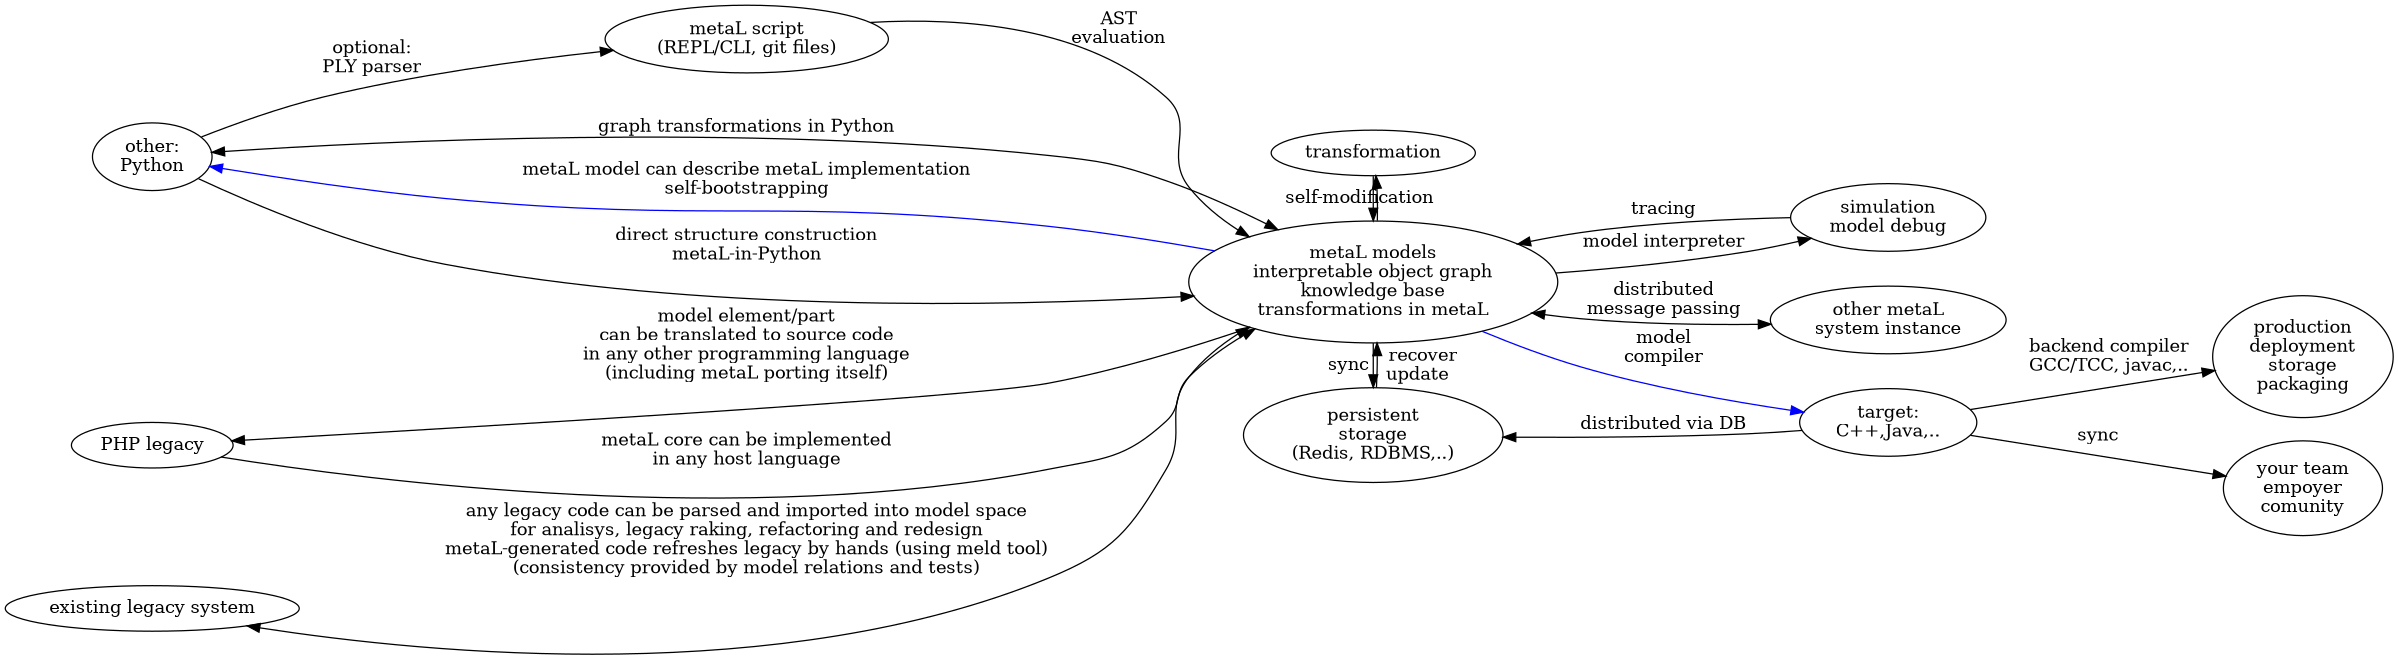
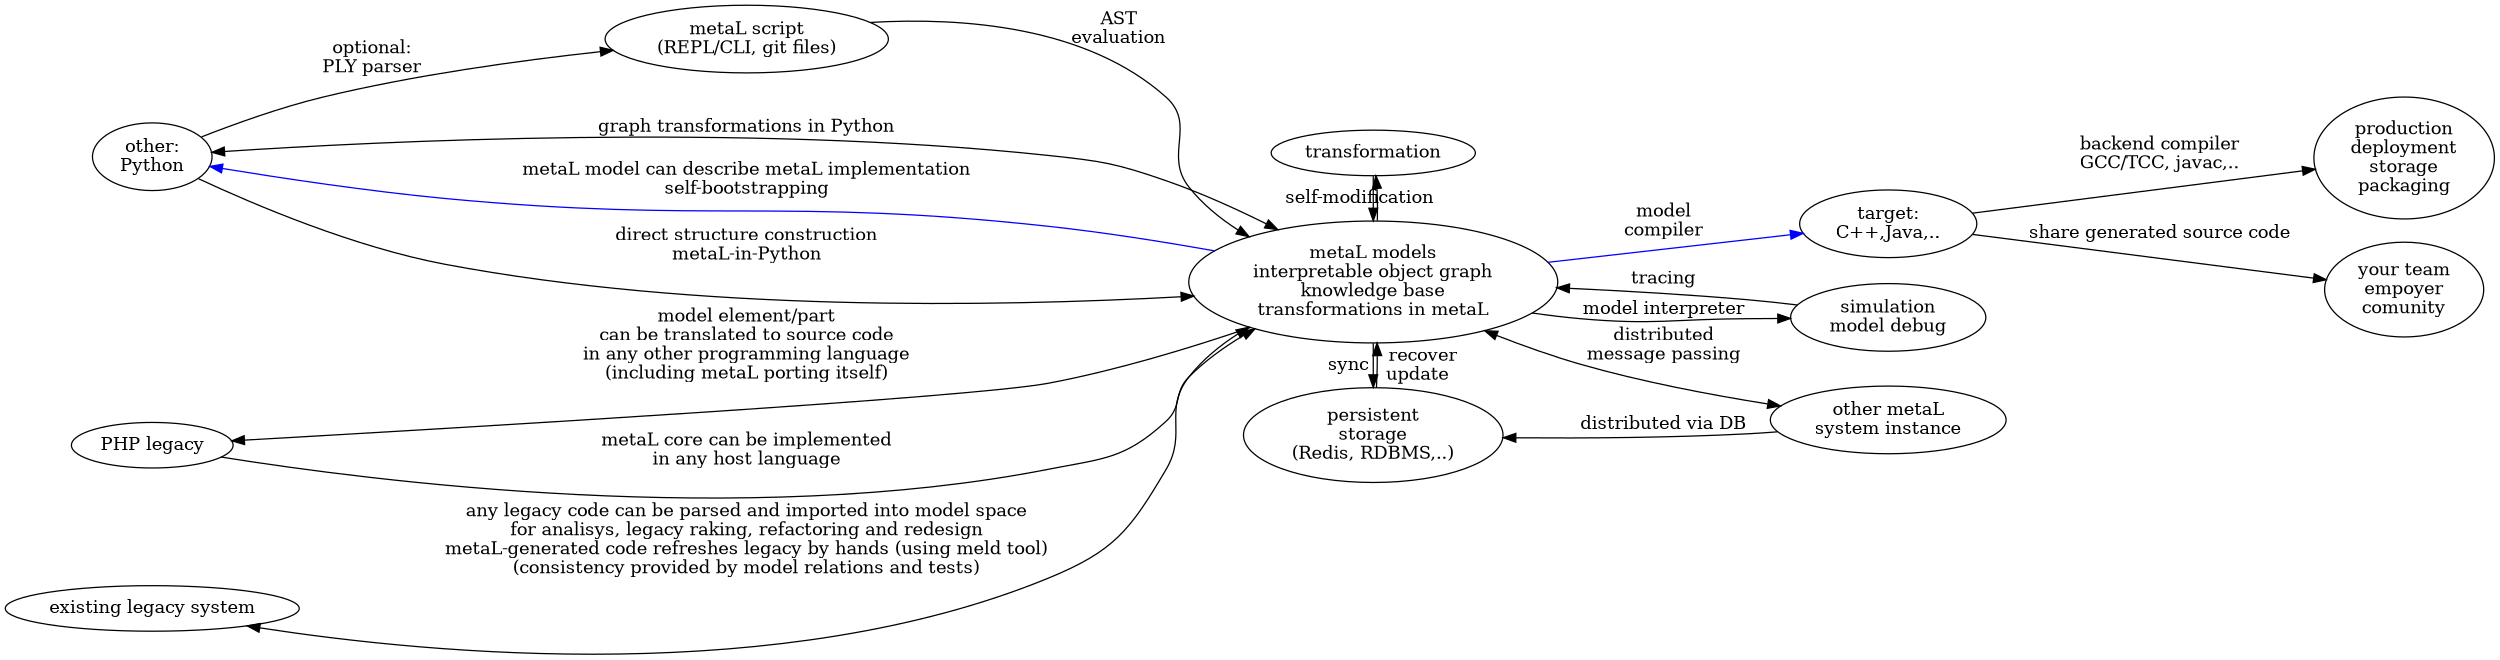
(1659, 436) -> (1647, 437)
(2109, 436) -> (2160, 233)
